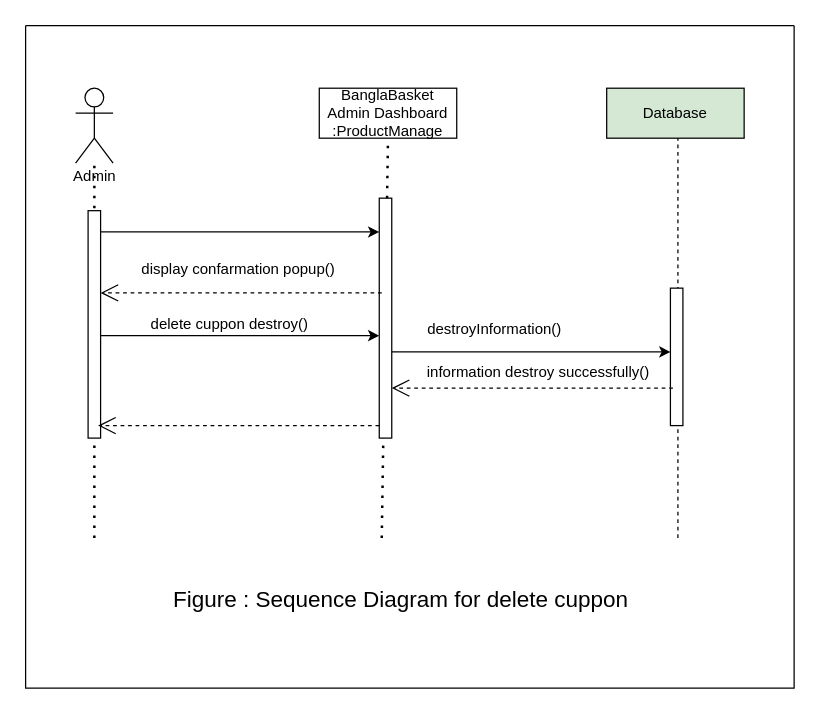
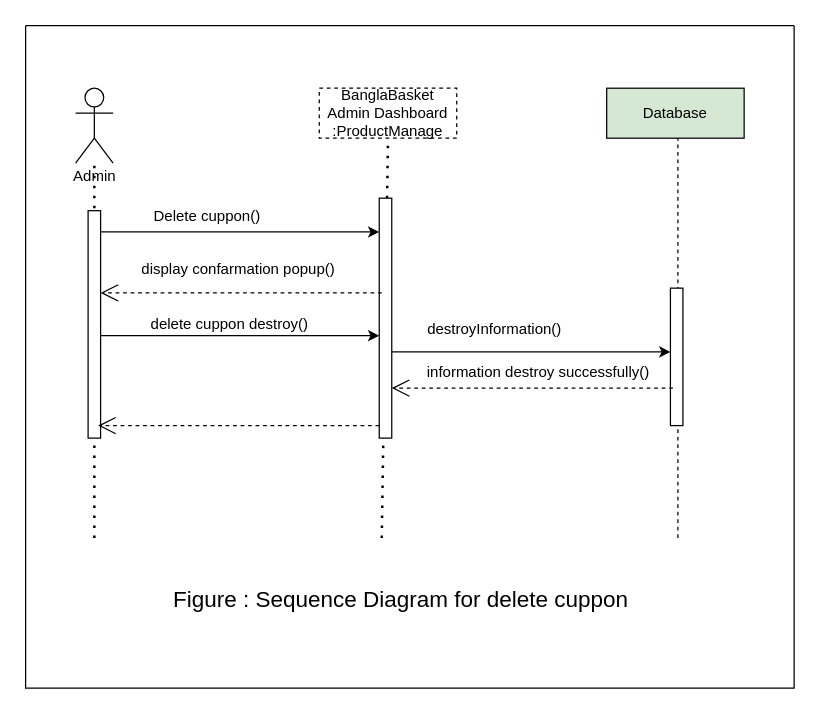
(388, 113) -> (388, 113)
none -> (207, 217)
